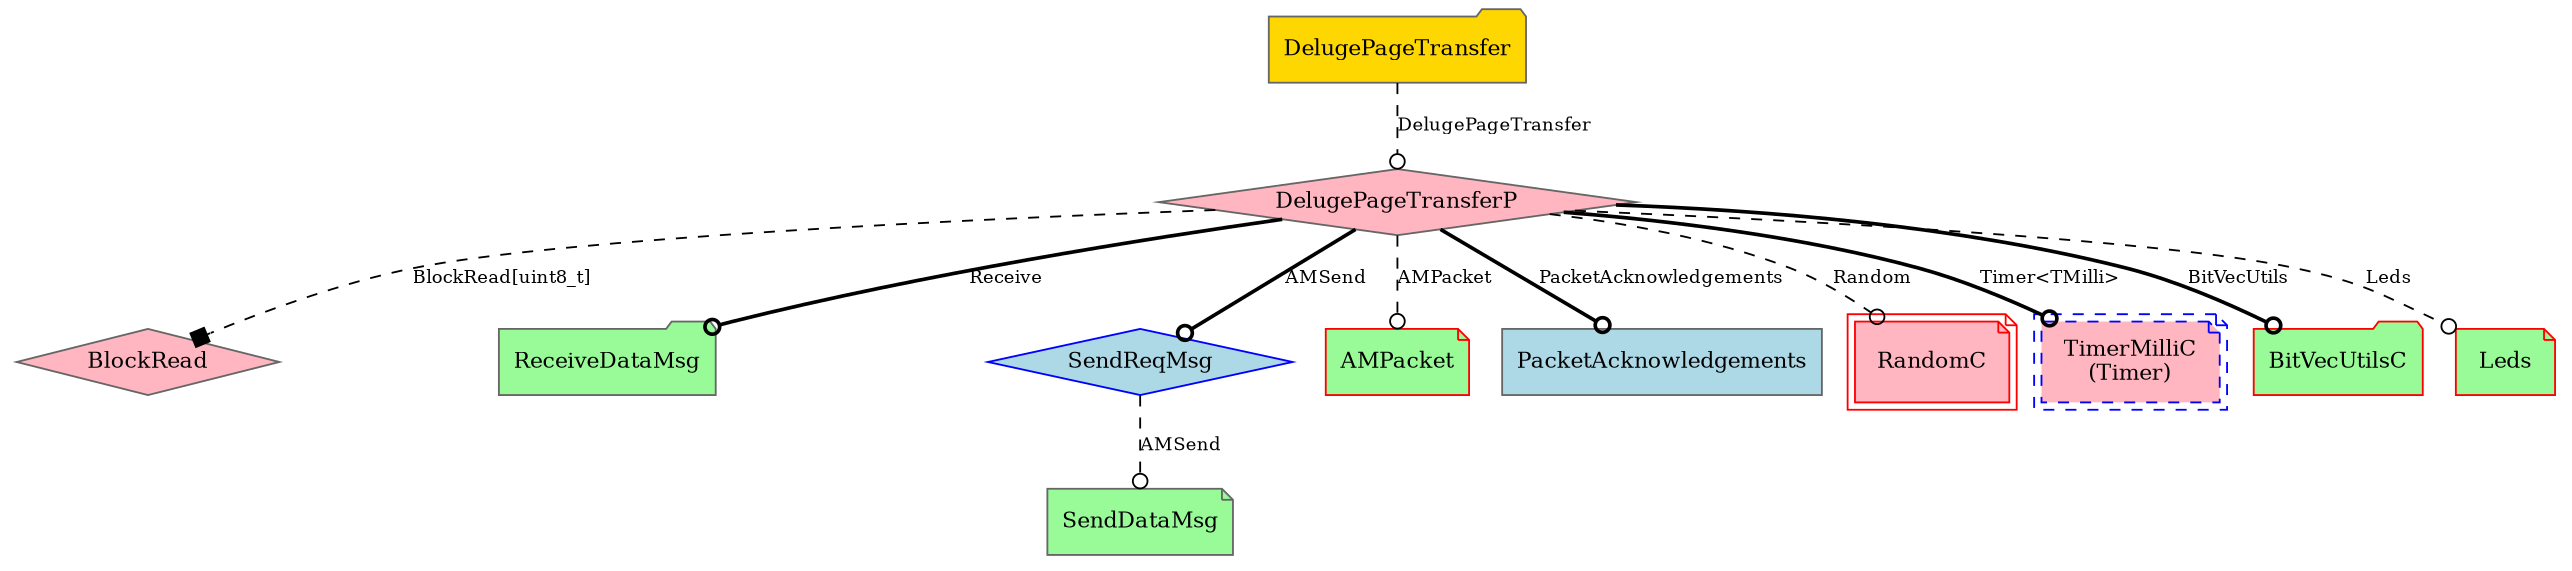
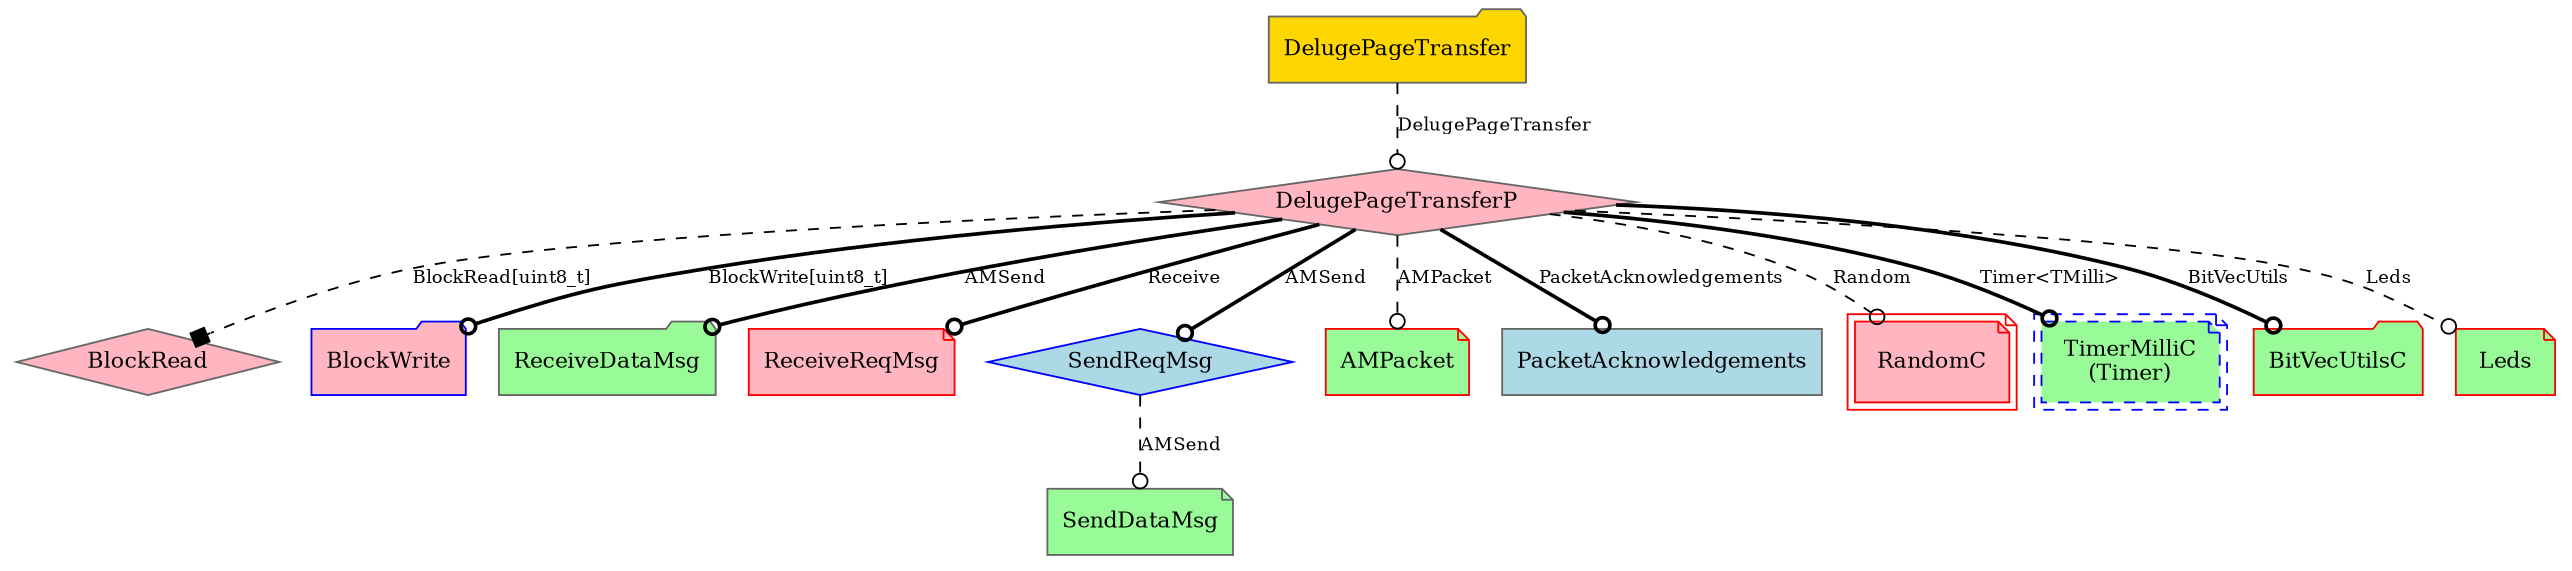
(1006, 278) -> (1006, 278)
none -> (389, 362)
none -> (852, 362)
(2131, 362) -> (2131, 362)
